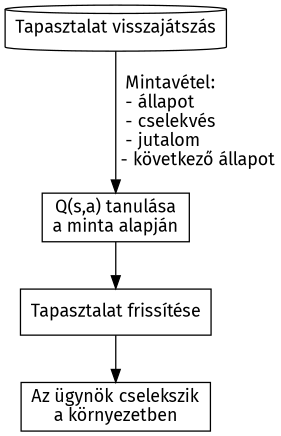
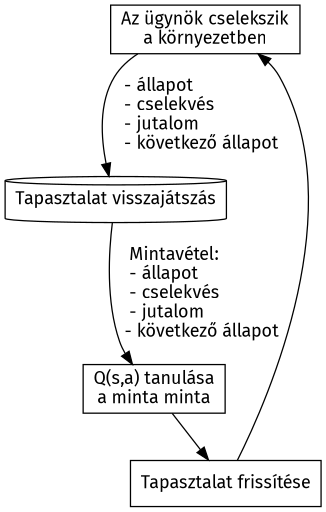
none -> (105, 103)
(116, 217) -> (154, 389)
